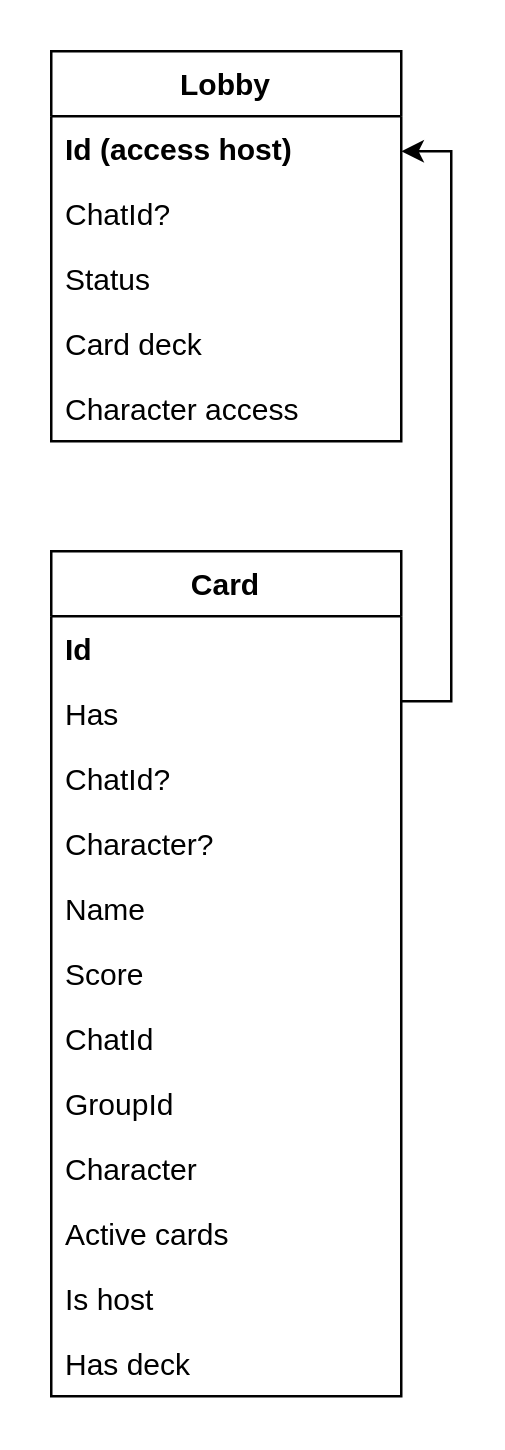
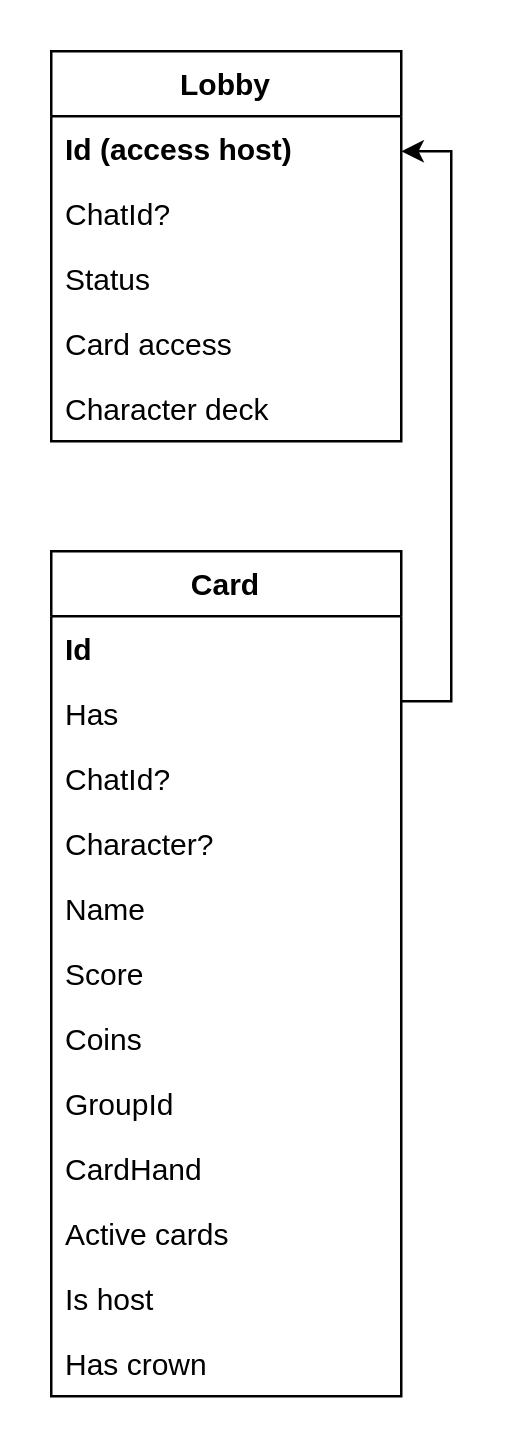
(137, 345) -> (154, 345)
(196, 410) -> (179, 410)
(115, 1040) -> (103, 1040)
(141, 1170) -> (132, 1170)
(128, 1365) -> (137, 1365)
